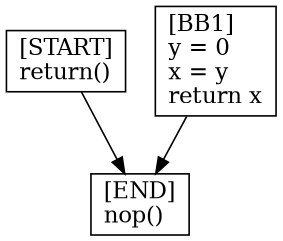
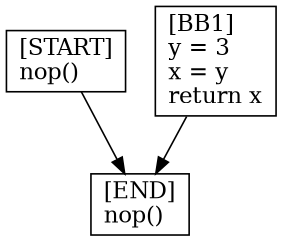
(66, 61) -> (66, 61)
(216, 61) -> (216, 61)
